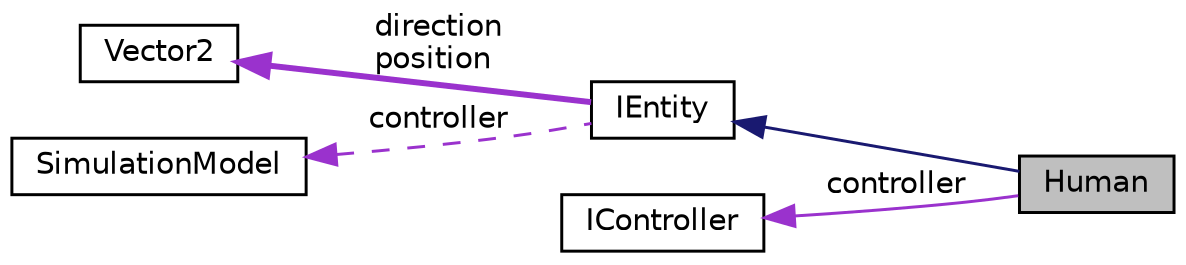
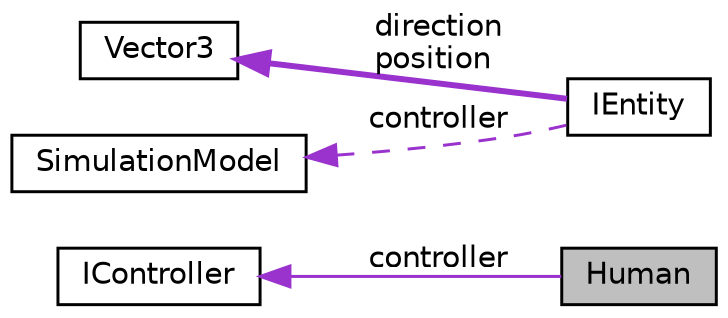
(159, 54) -> (159, 51)
(892, 149) -> none
